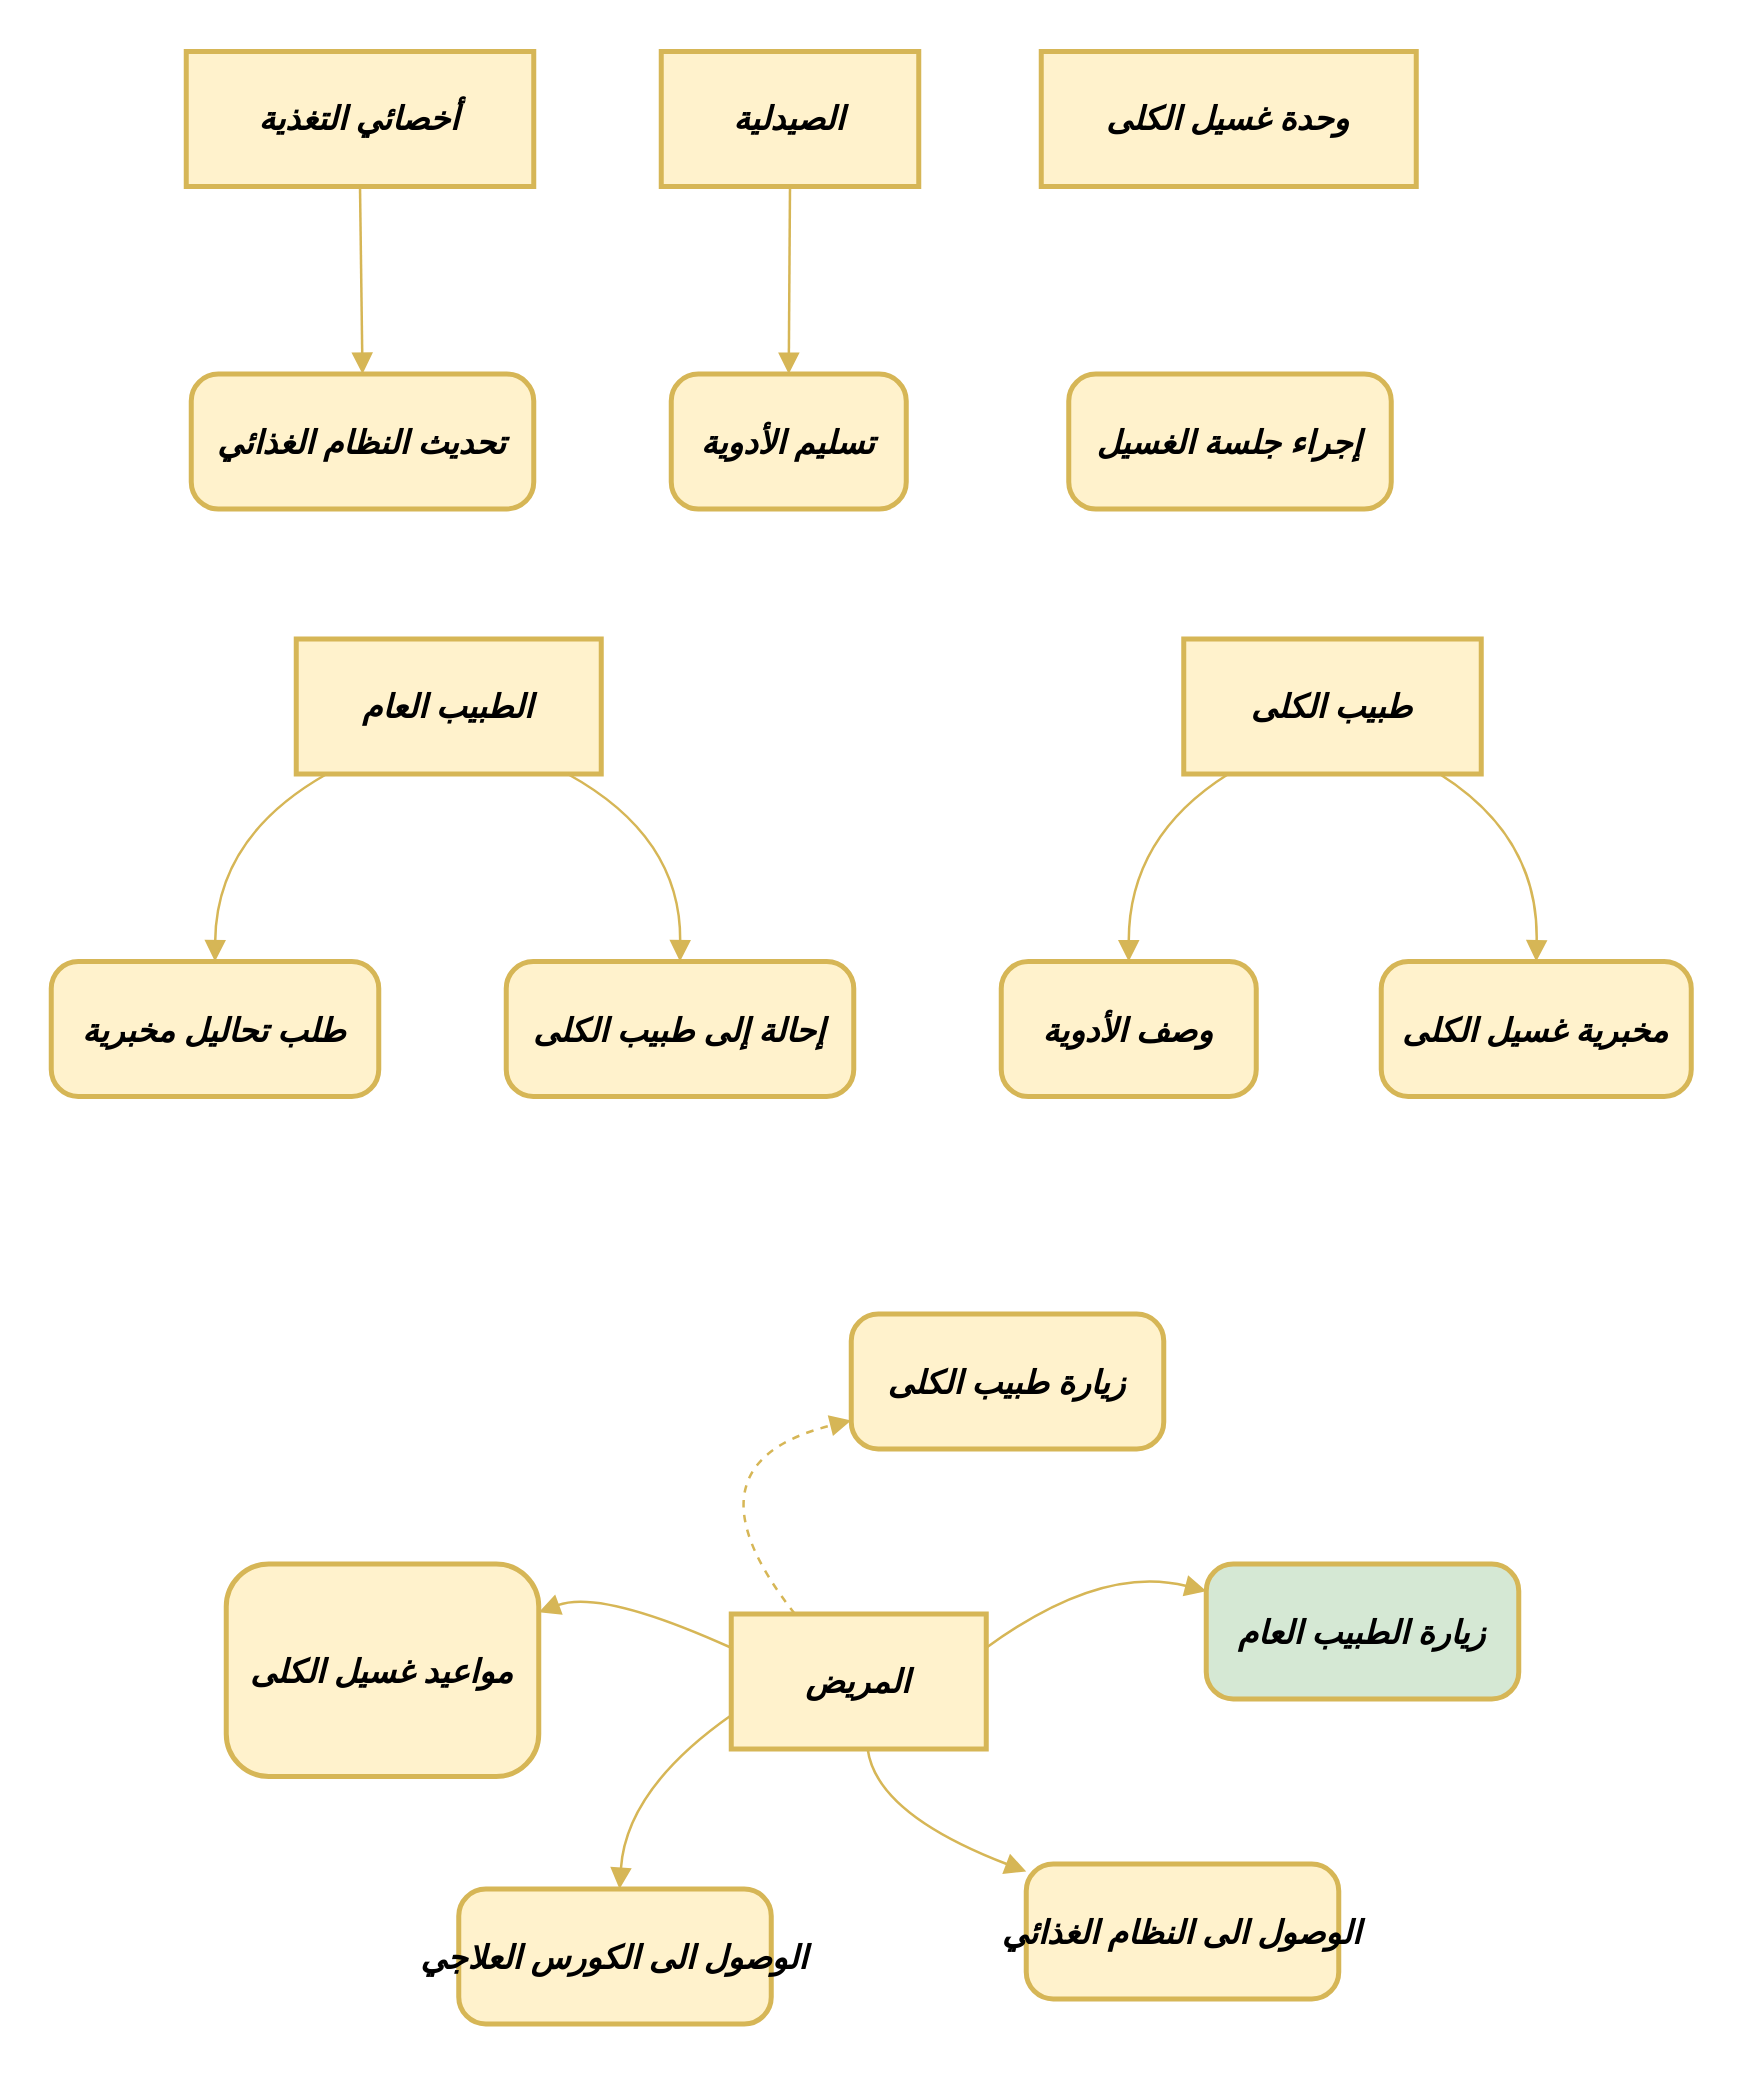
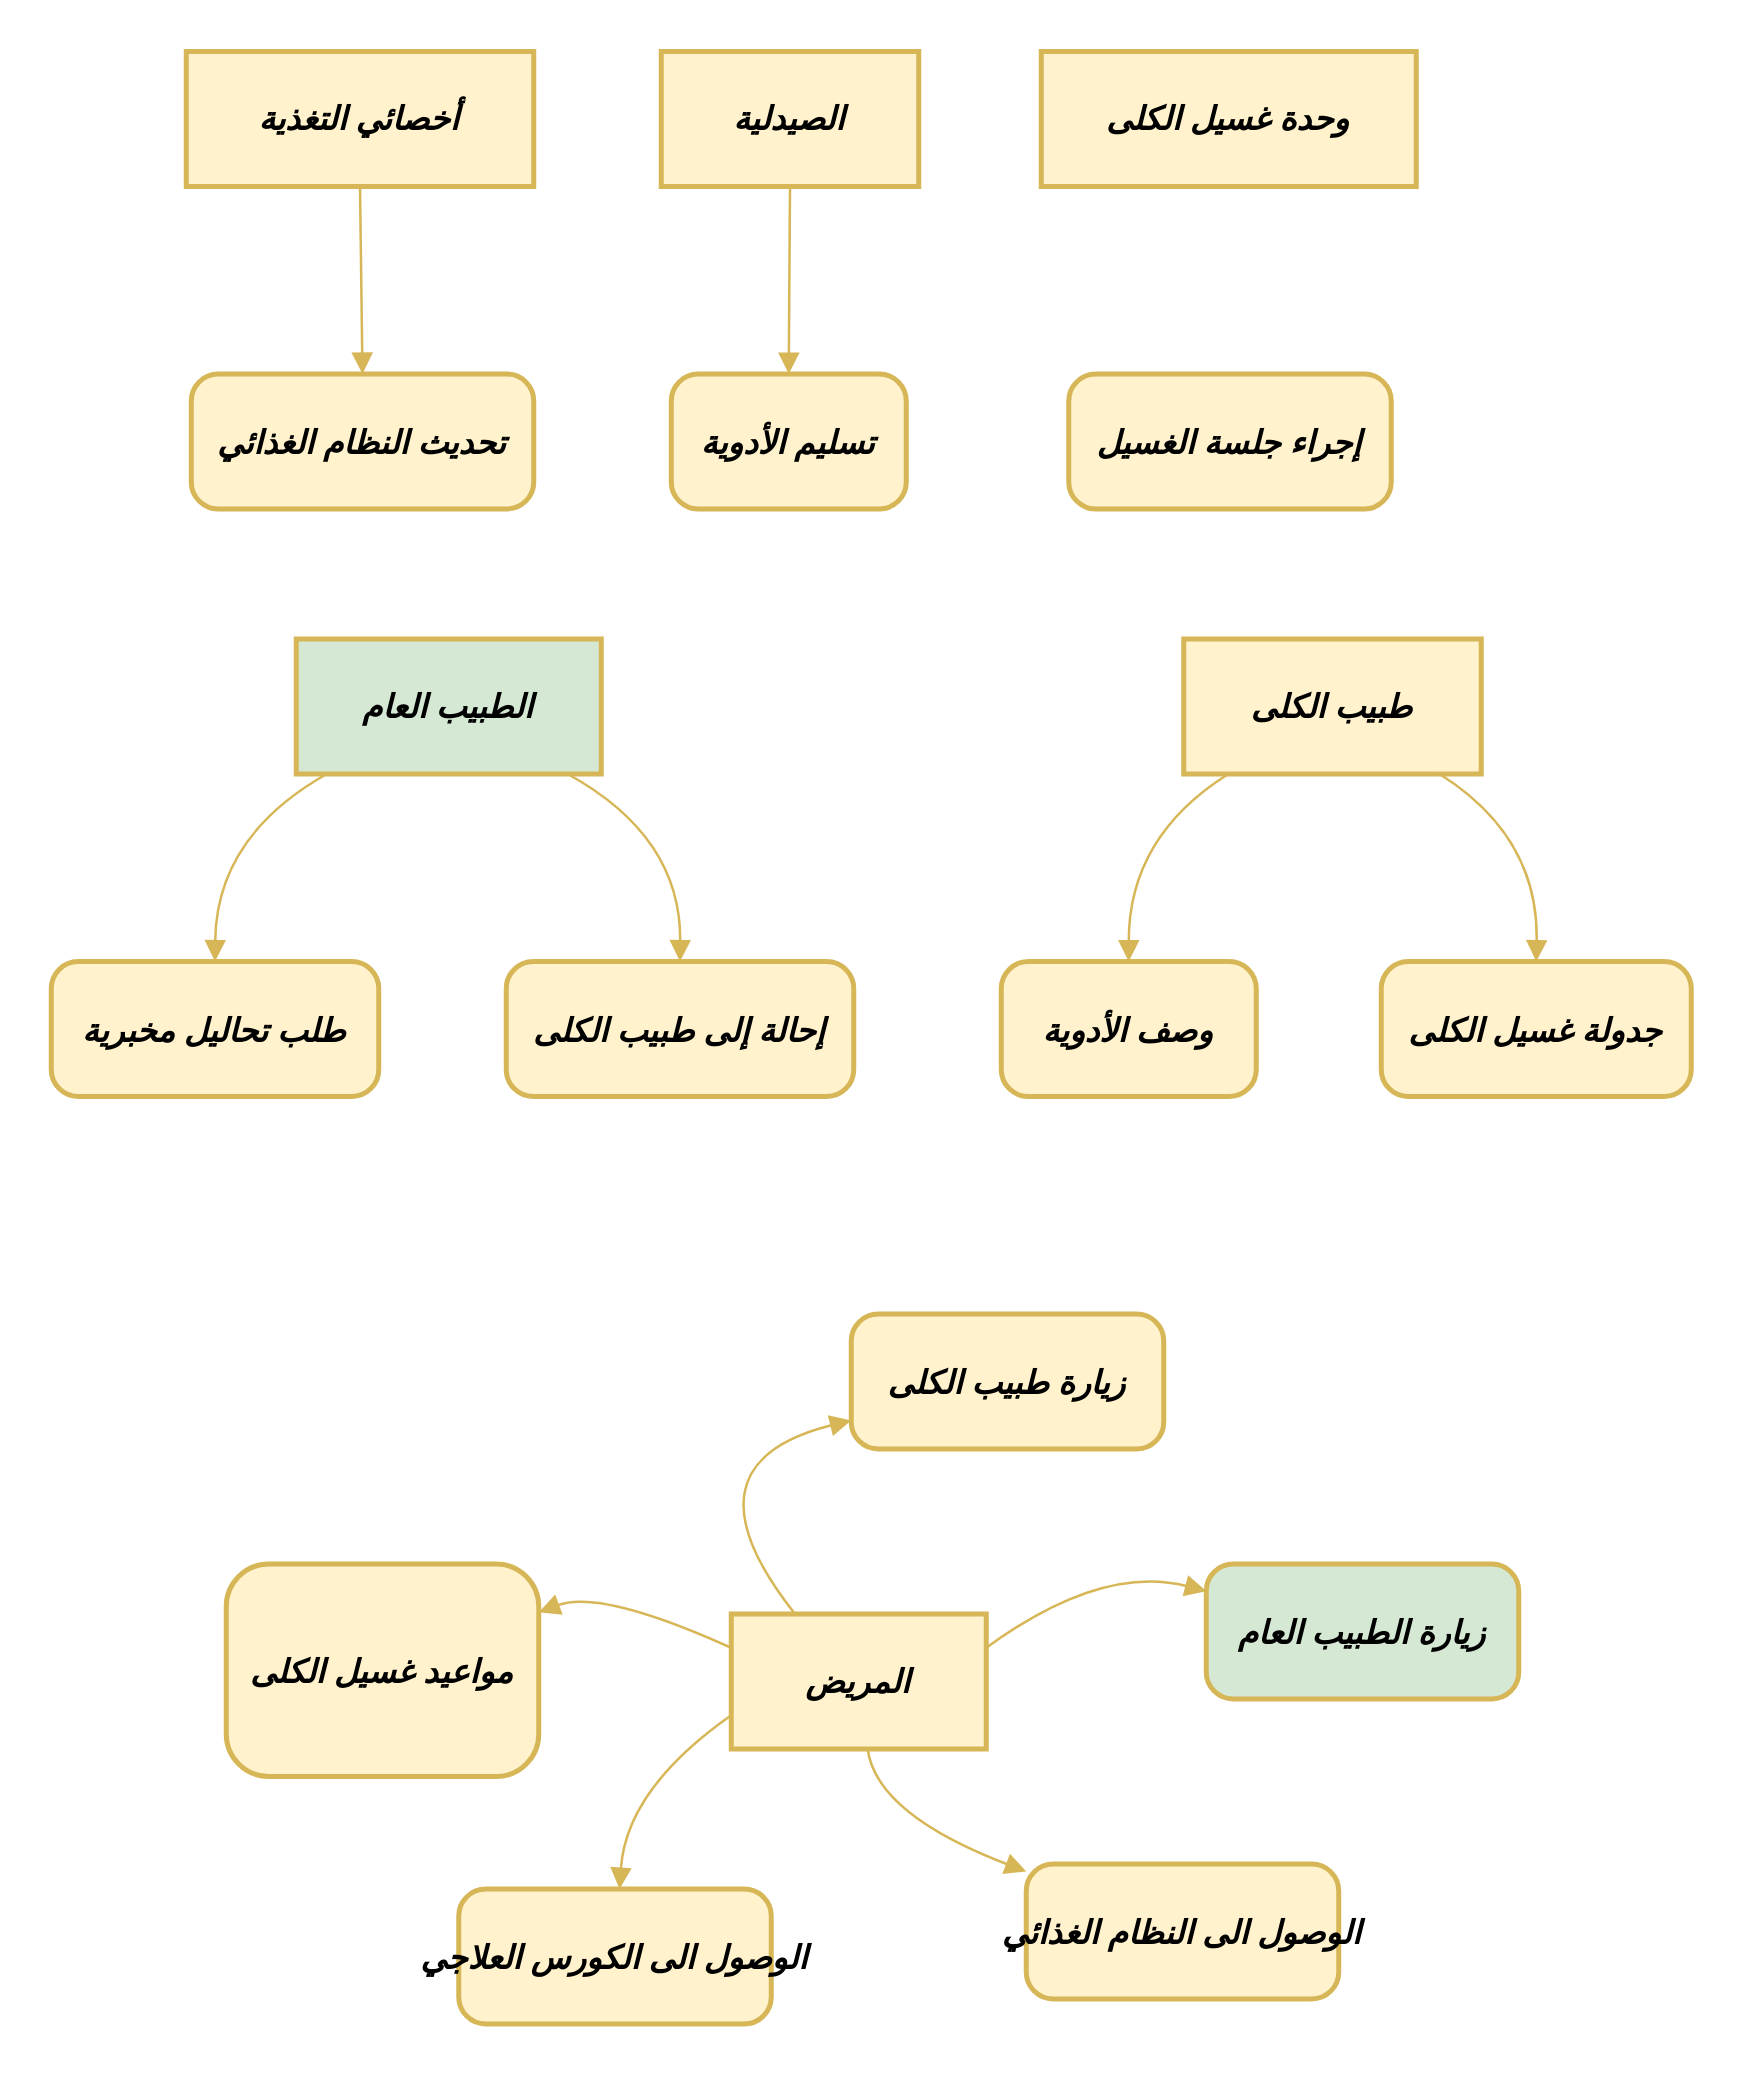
(449, 706) -> (449, 706)
(1535, 1030) -> (1535, 1030)
(744, 1500) -> (744, 1500)
